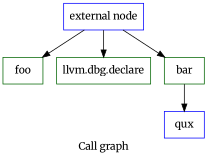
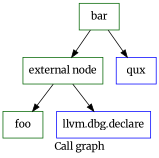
(104, 17) -> (63, 71)
(141, 42) -> (83, 41)
(104, 71) -> (104, 125)
